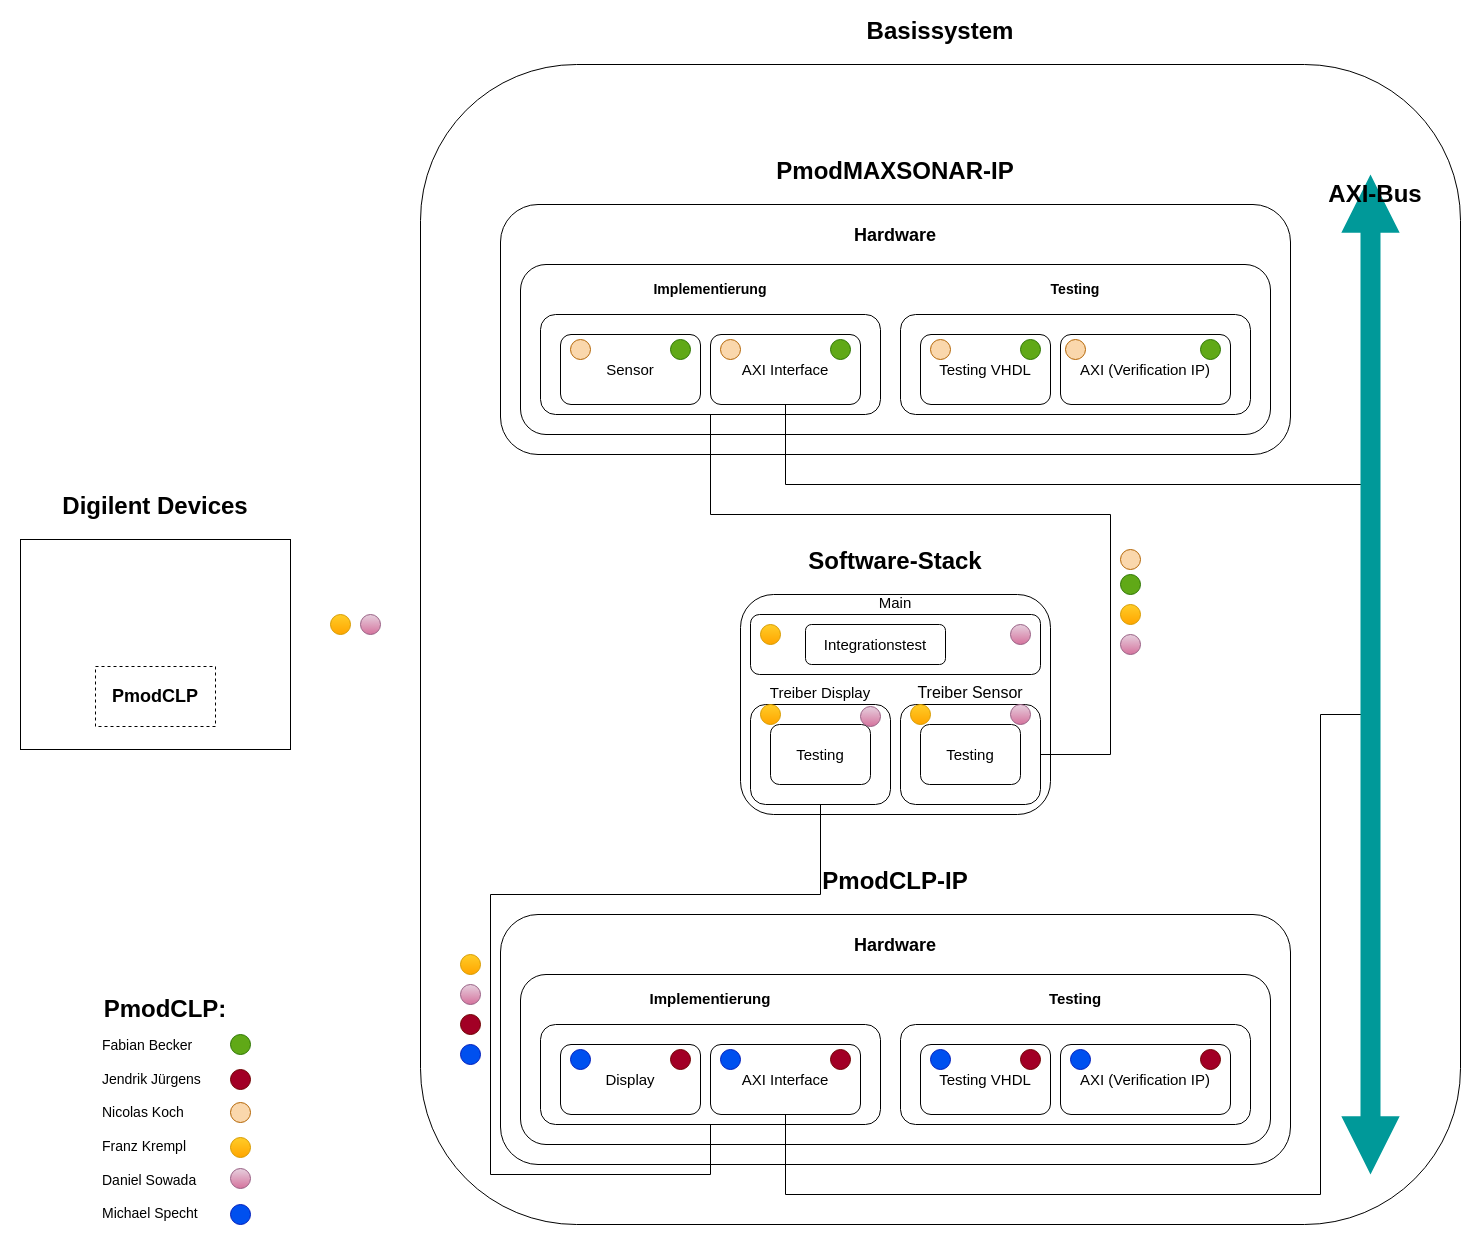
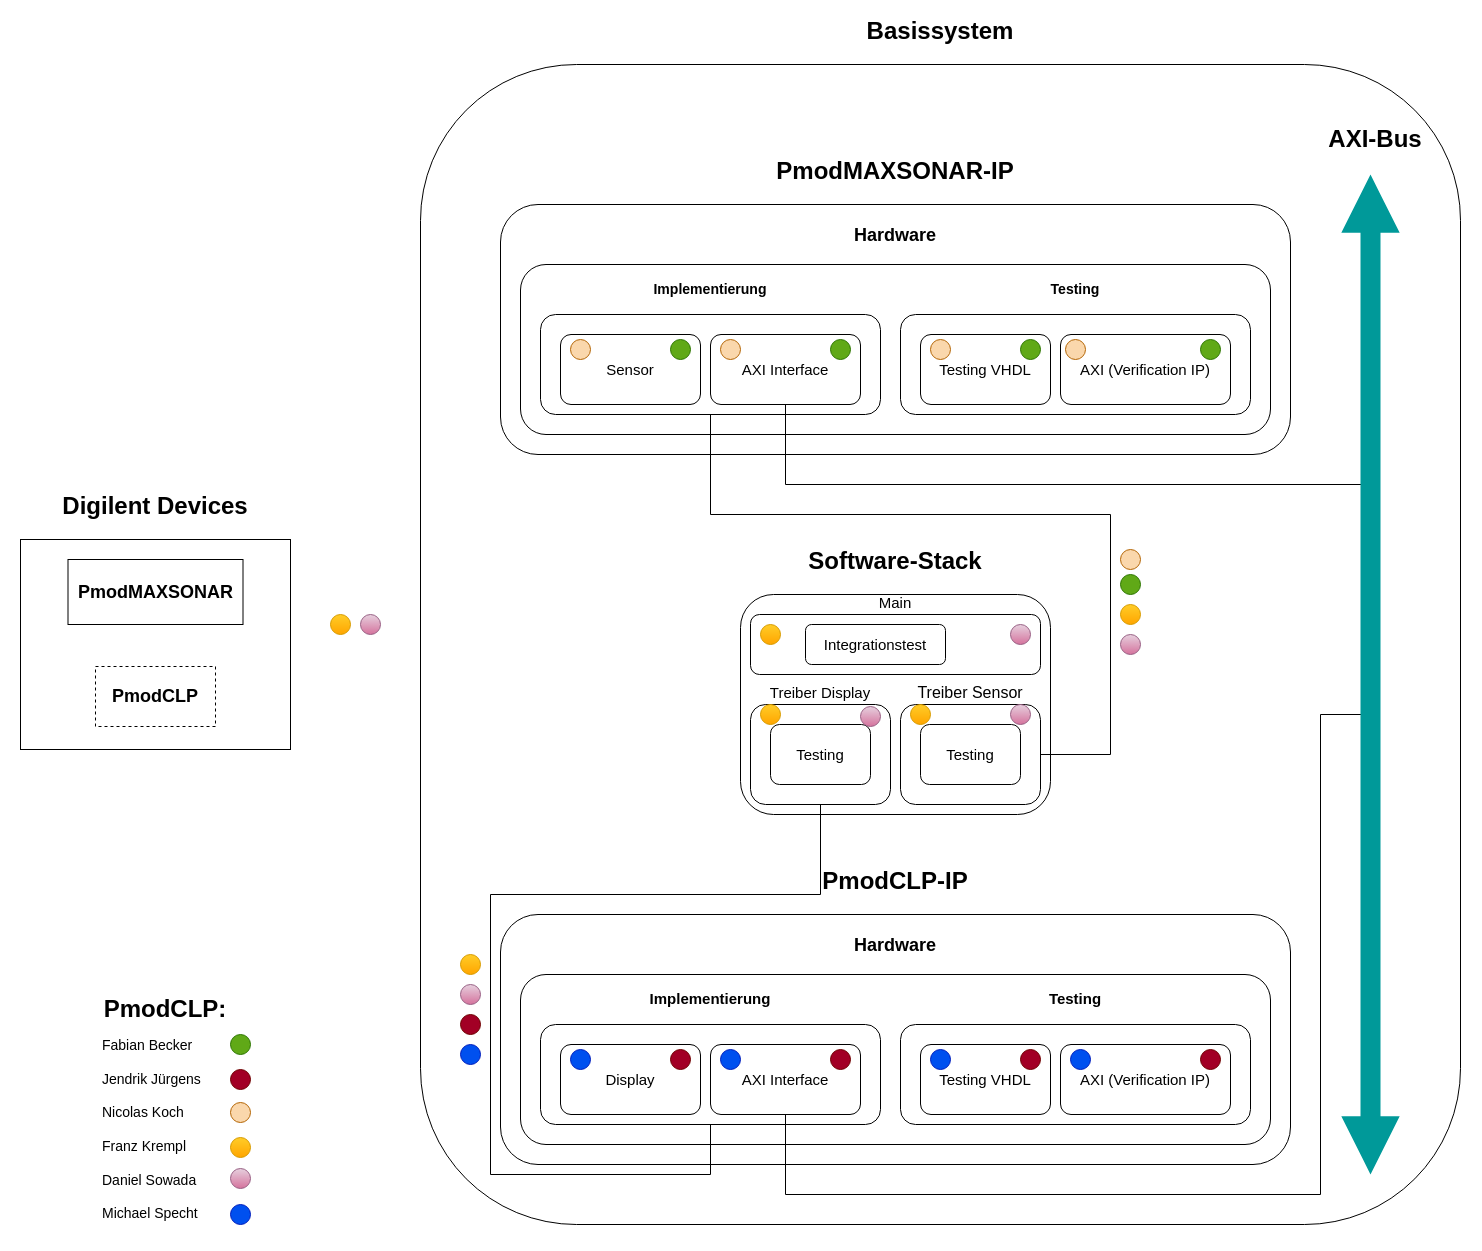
(1376, 195) -> (1376, 140)
none -> (156, 592)
